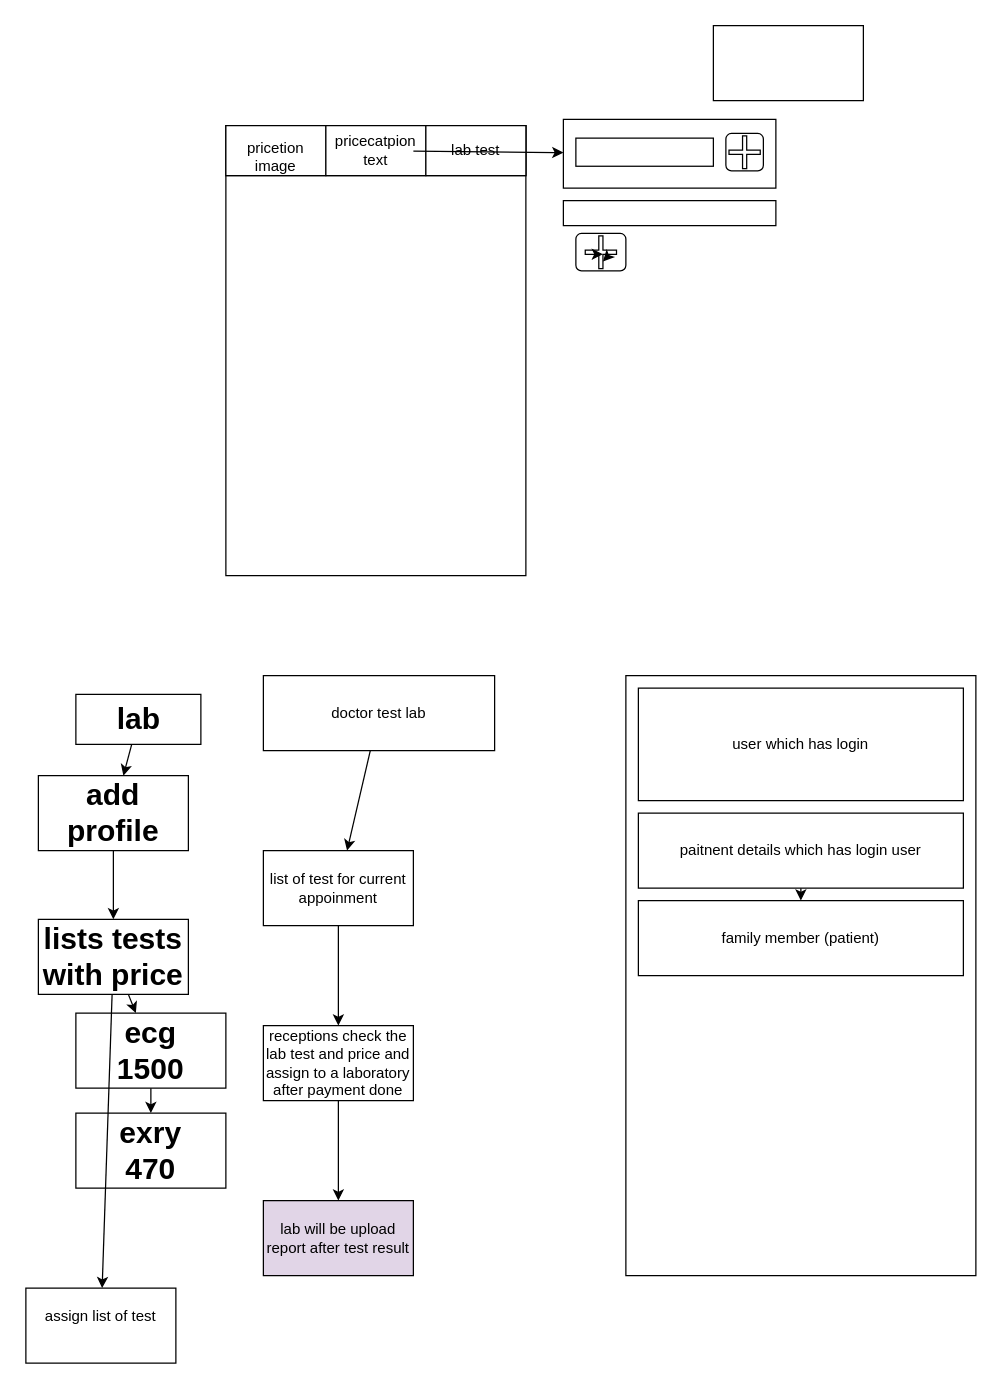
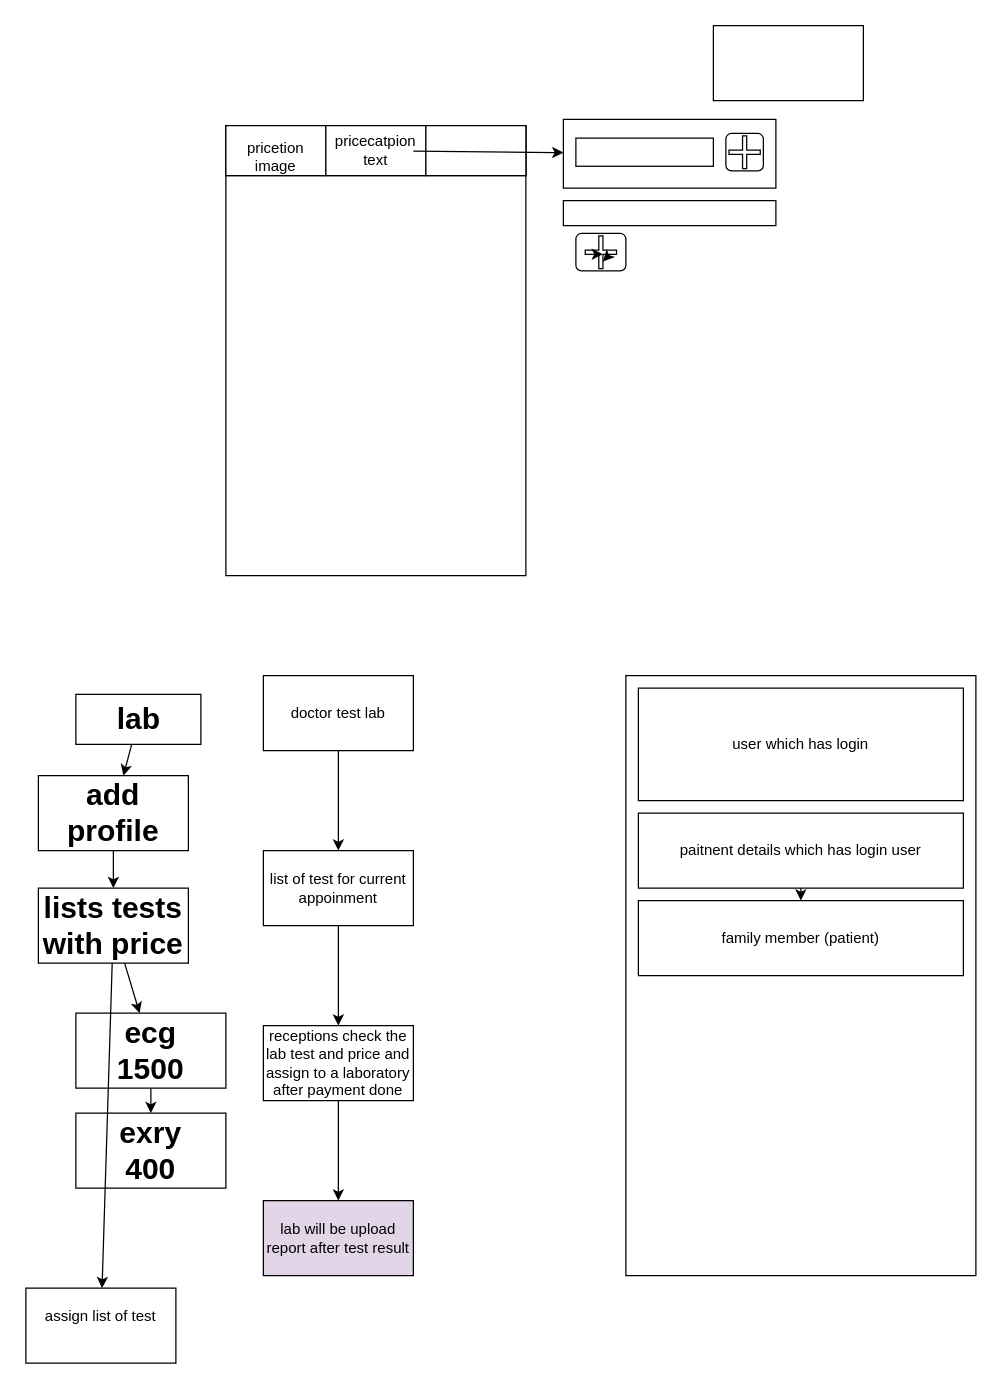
(476, 151) -> none
(379, 713) -> (338, 713)
(113, 957) -> (113, 926)
(151, 1151) -> (151, 1151)
